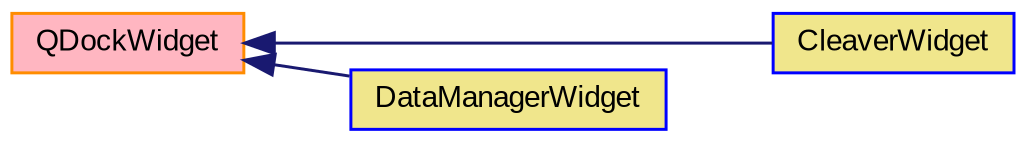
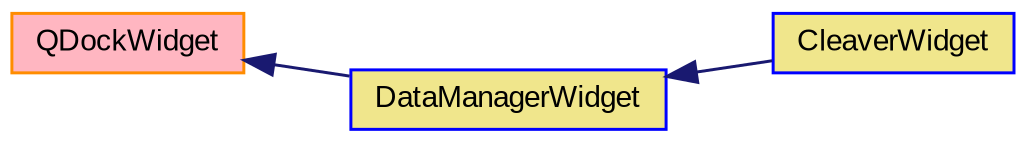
(524, 43) -> (734, 66)
